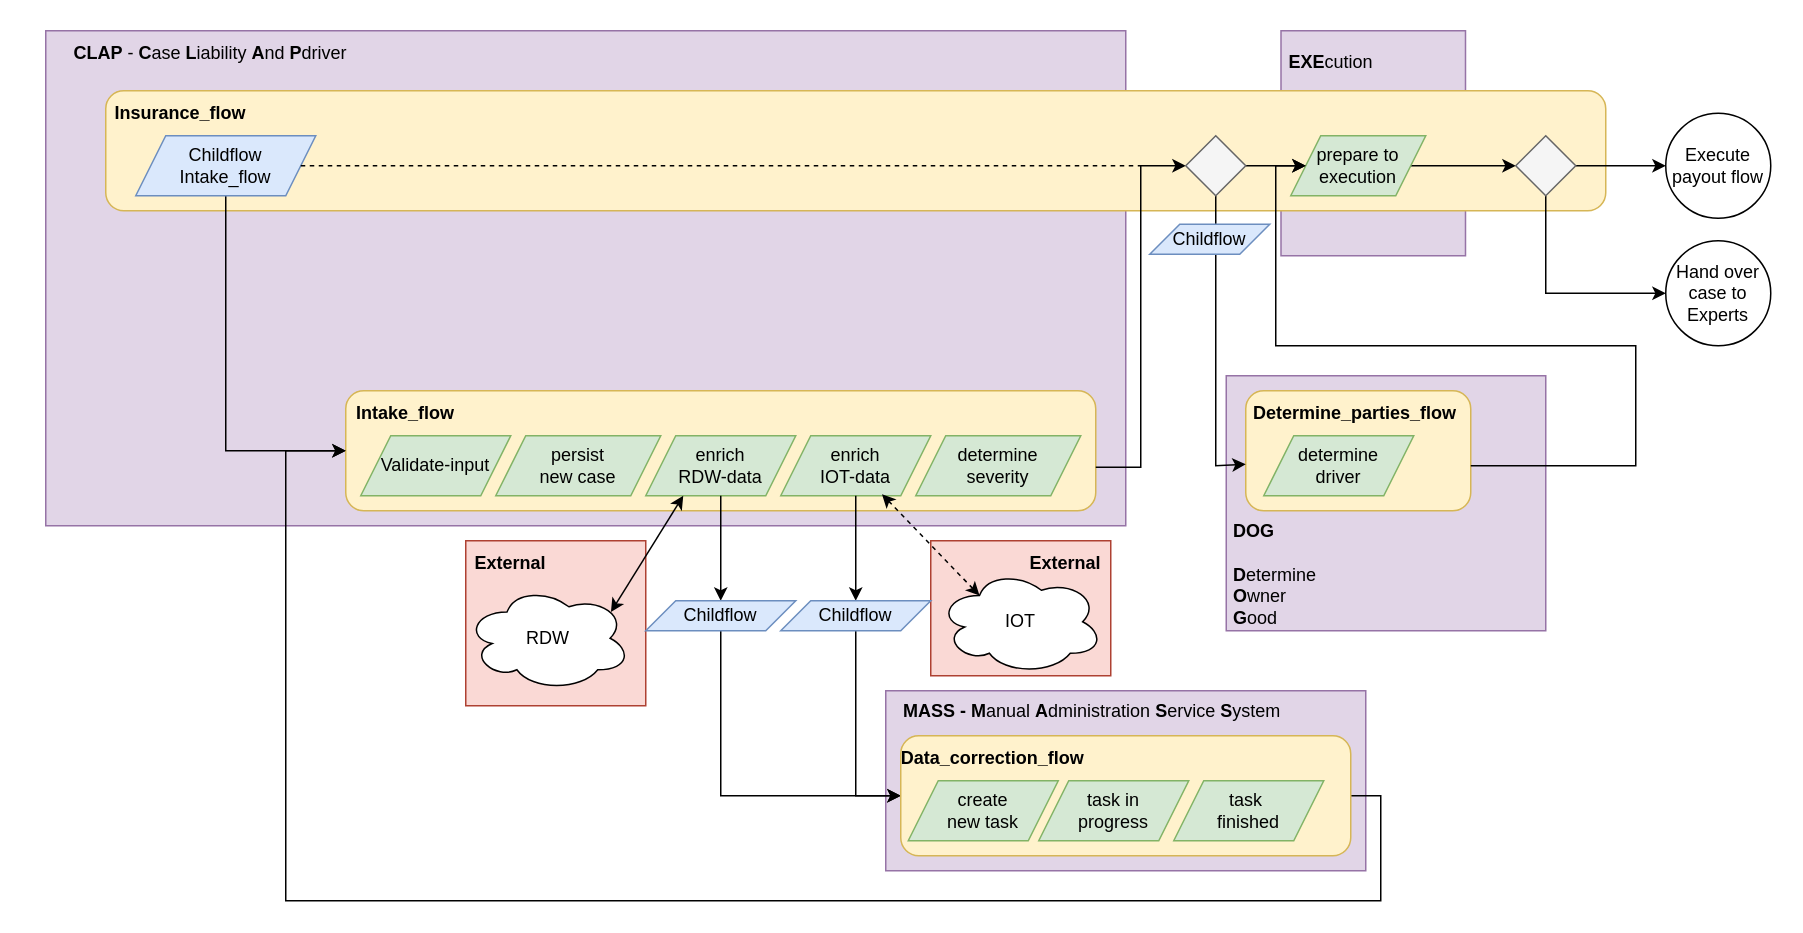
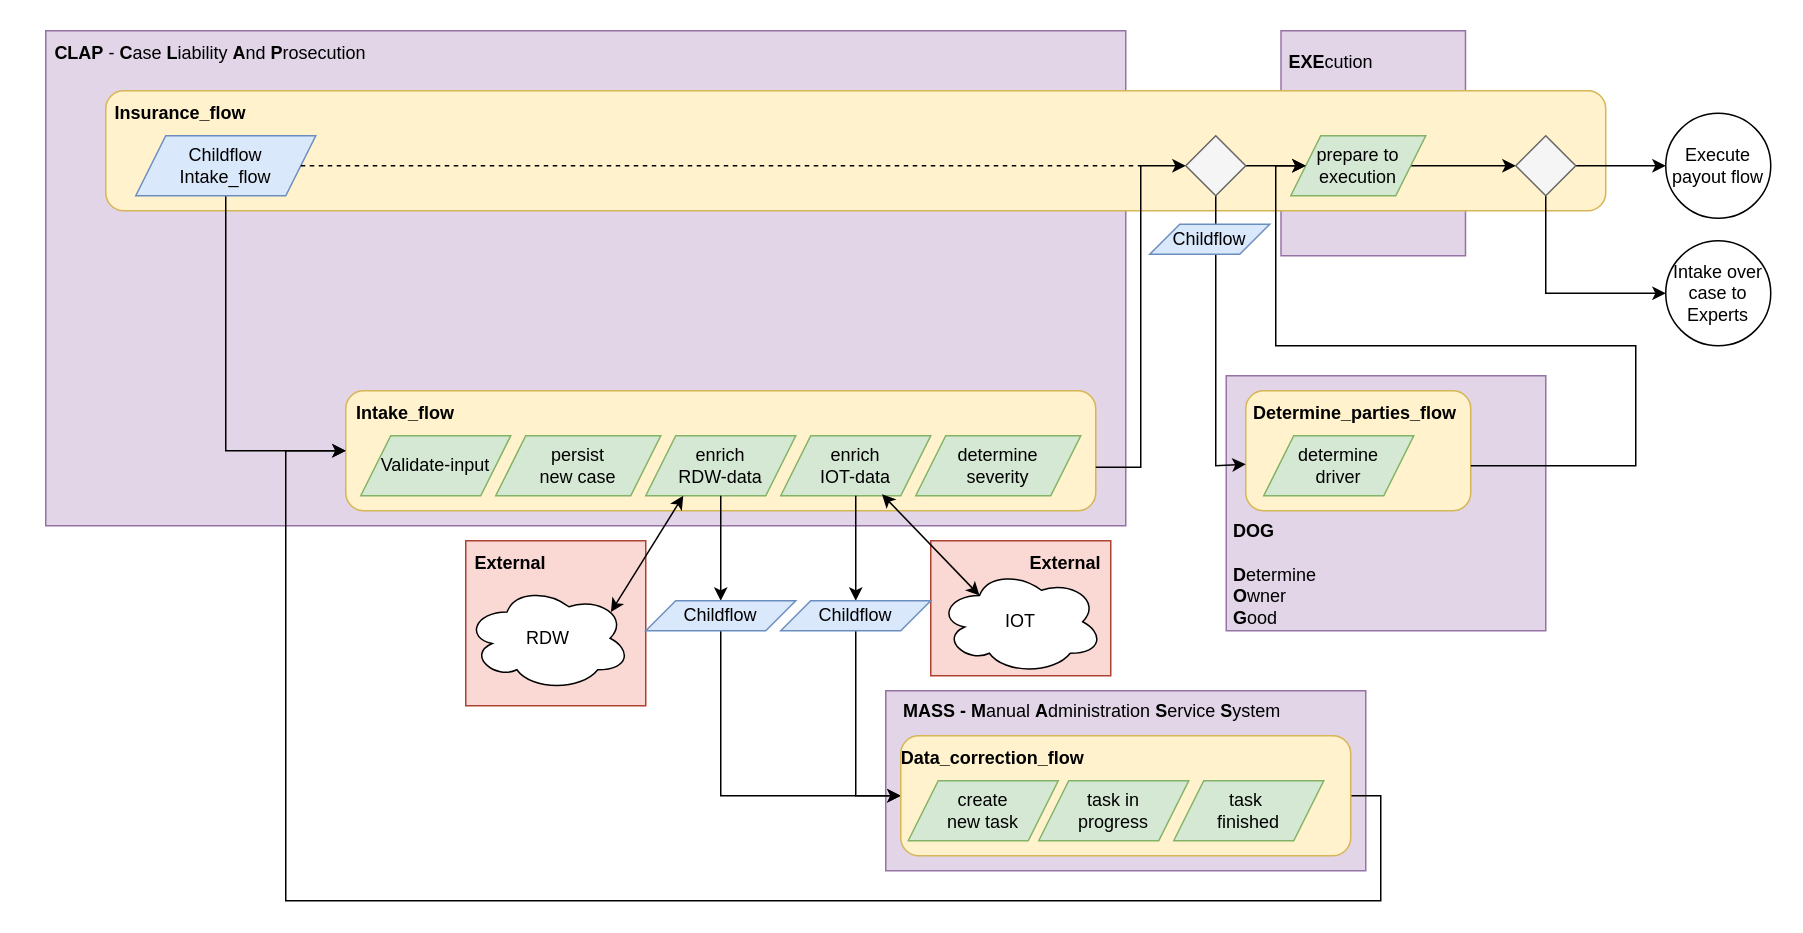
(211, 53) -> (211, 53)
(1718, 293) -> (1718, 293)
(930, 545) -> (930, 545)
